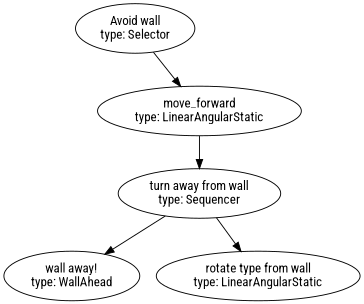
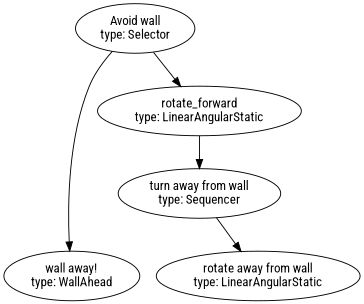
(199, 111) -> (199, 111)
(139, 233) -> (74, 142)
(258, 276) -> (258, 276)
